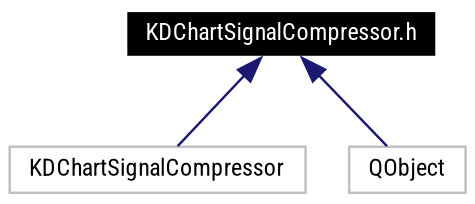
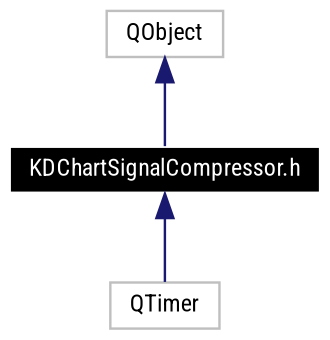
(353, 111) -> (165, 115)
(158, 170) -> (165, 306)
